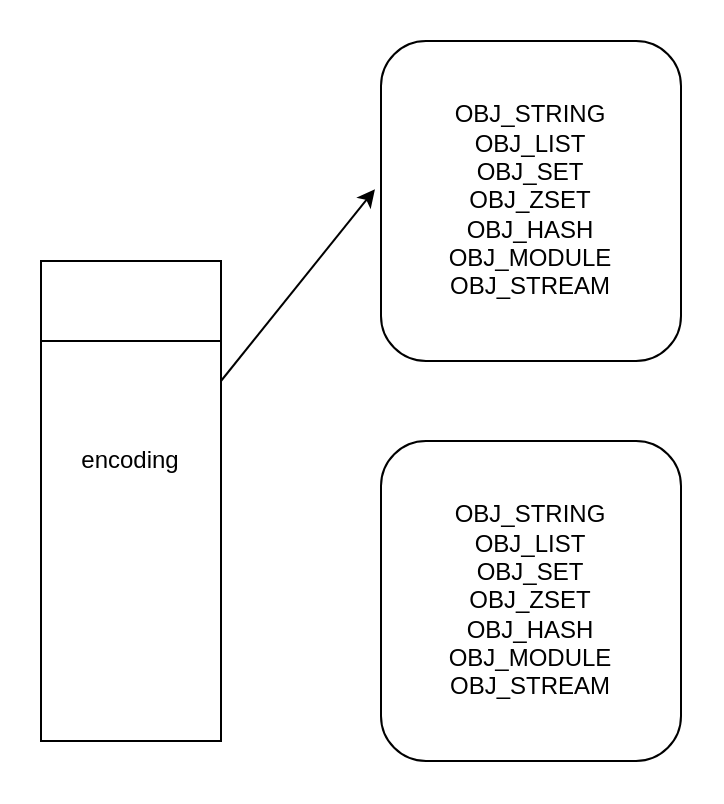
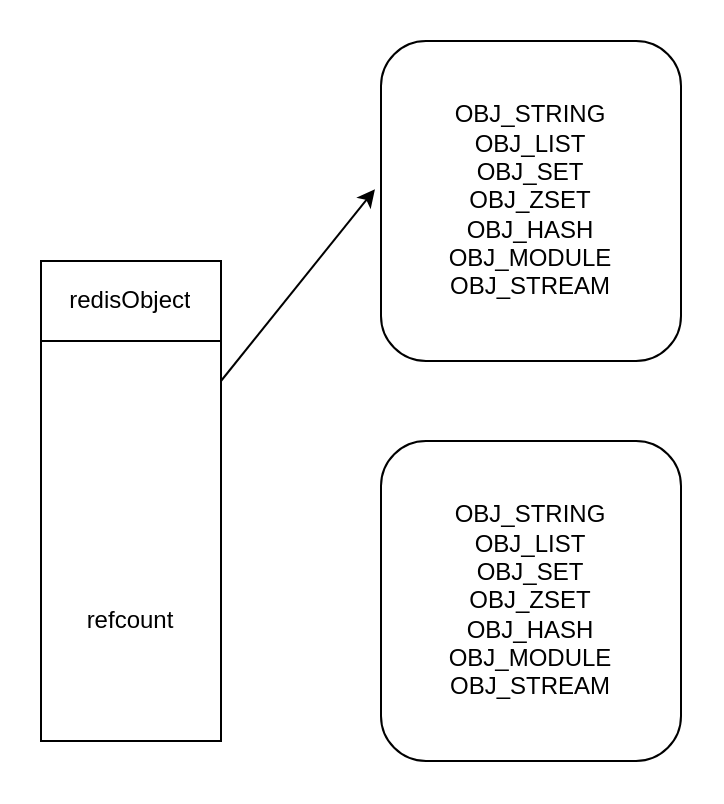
none -> (131, 301)
(131, 461) -> none
none -> (131, 621)
